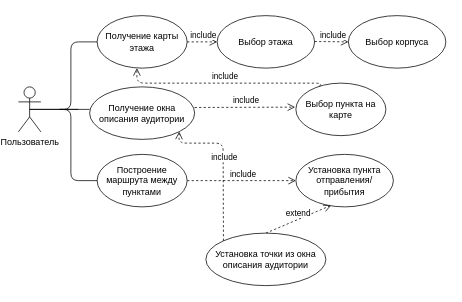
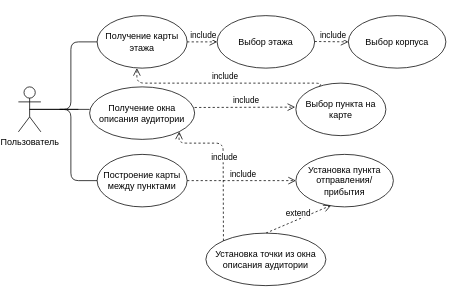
(142, 180) -> (142, 180)
